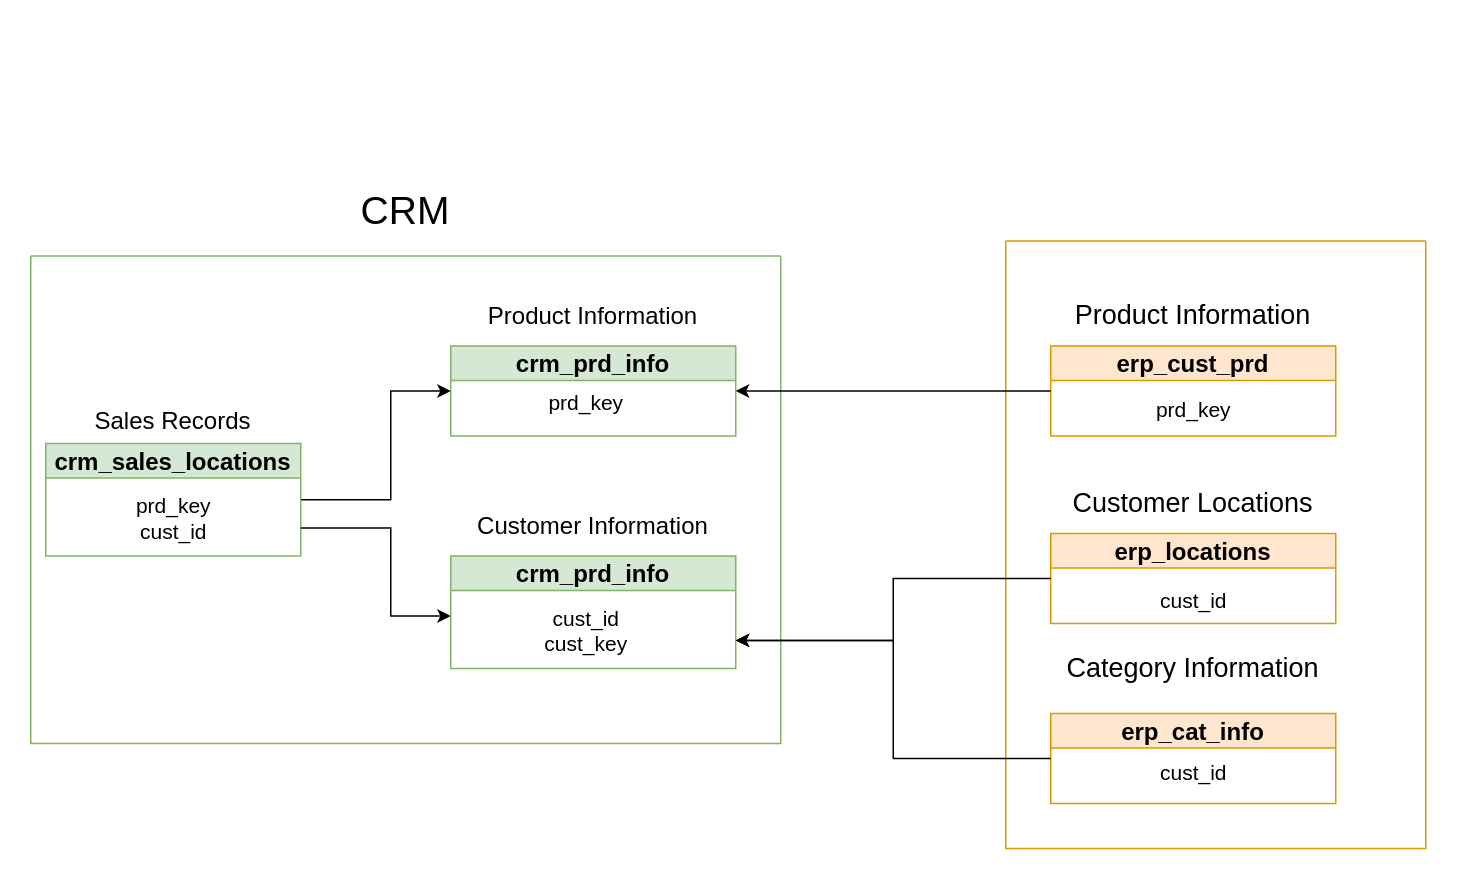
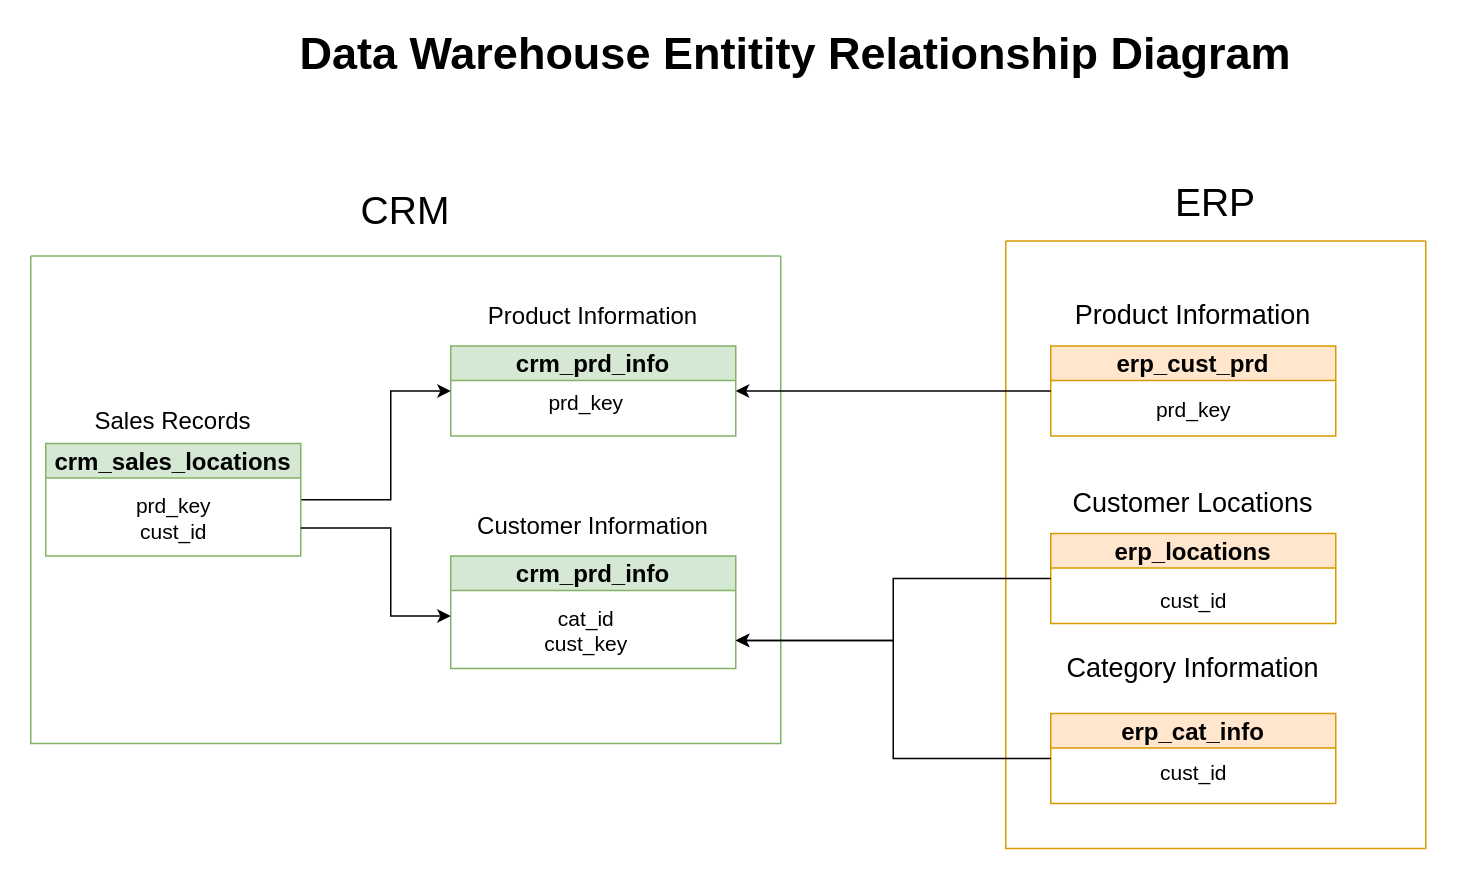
none -> (796, 53)
none -> (1216, 203)
(587, 631) -> (587, 631)
